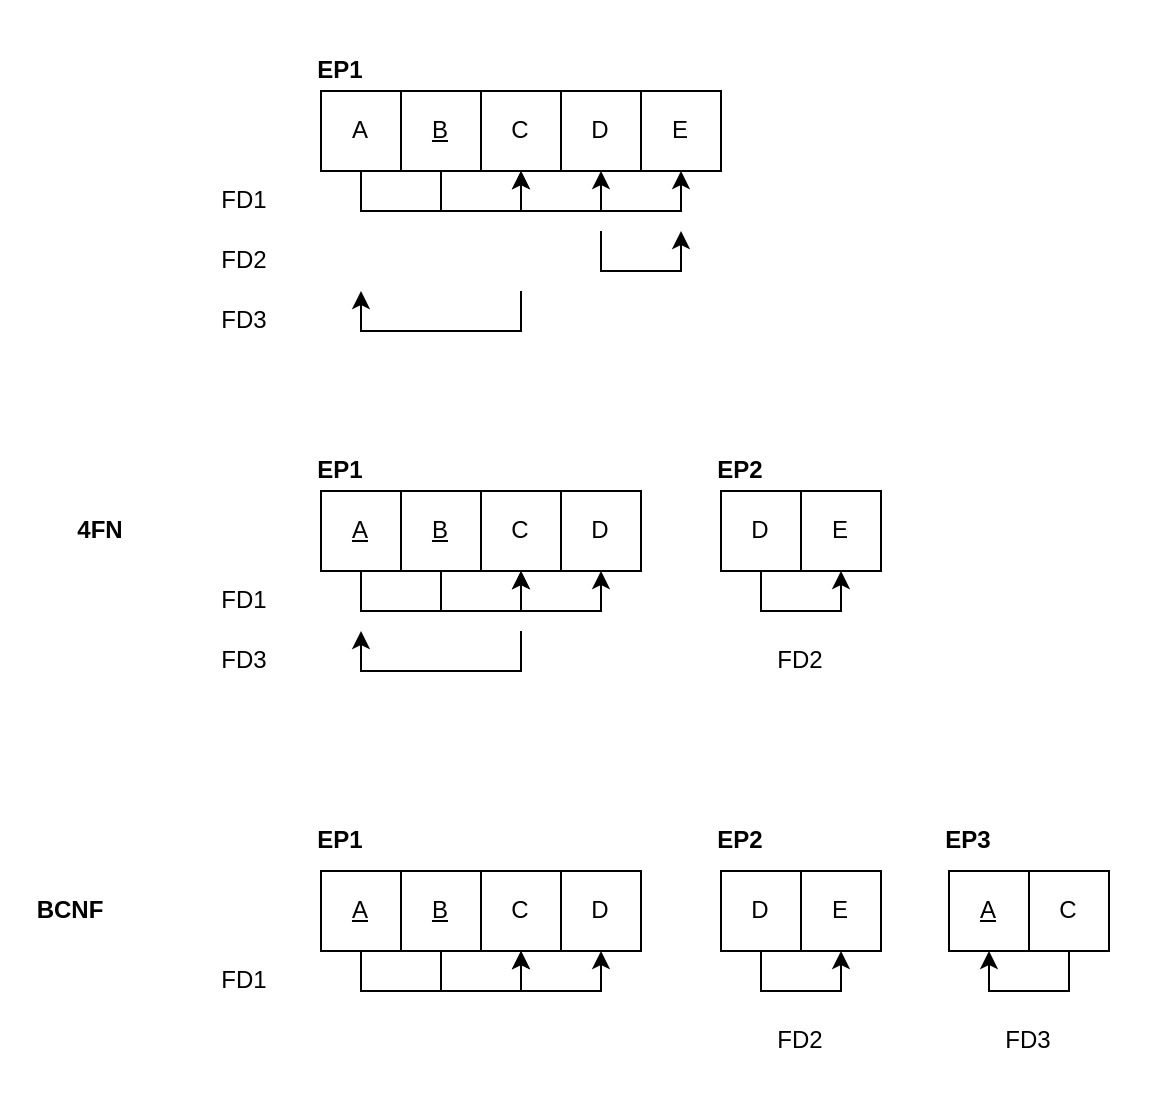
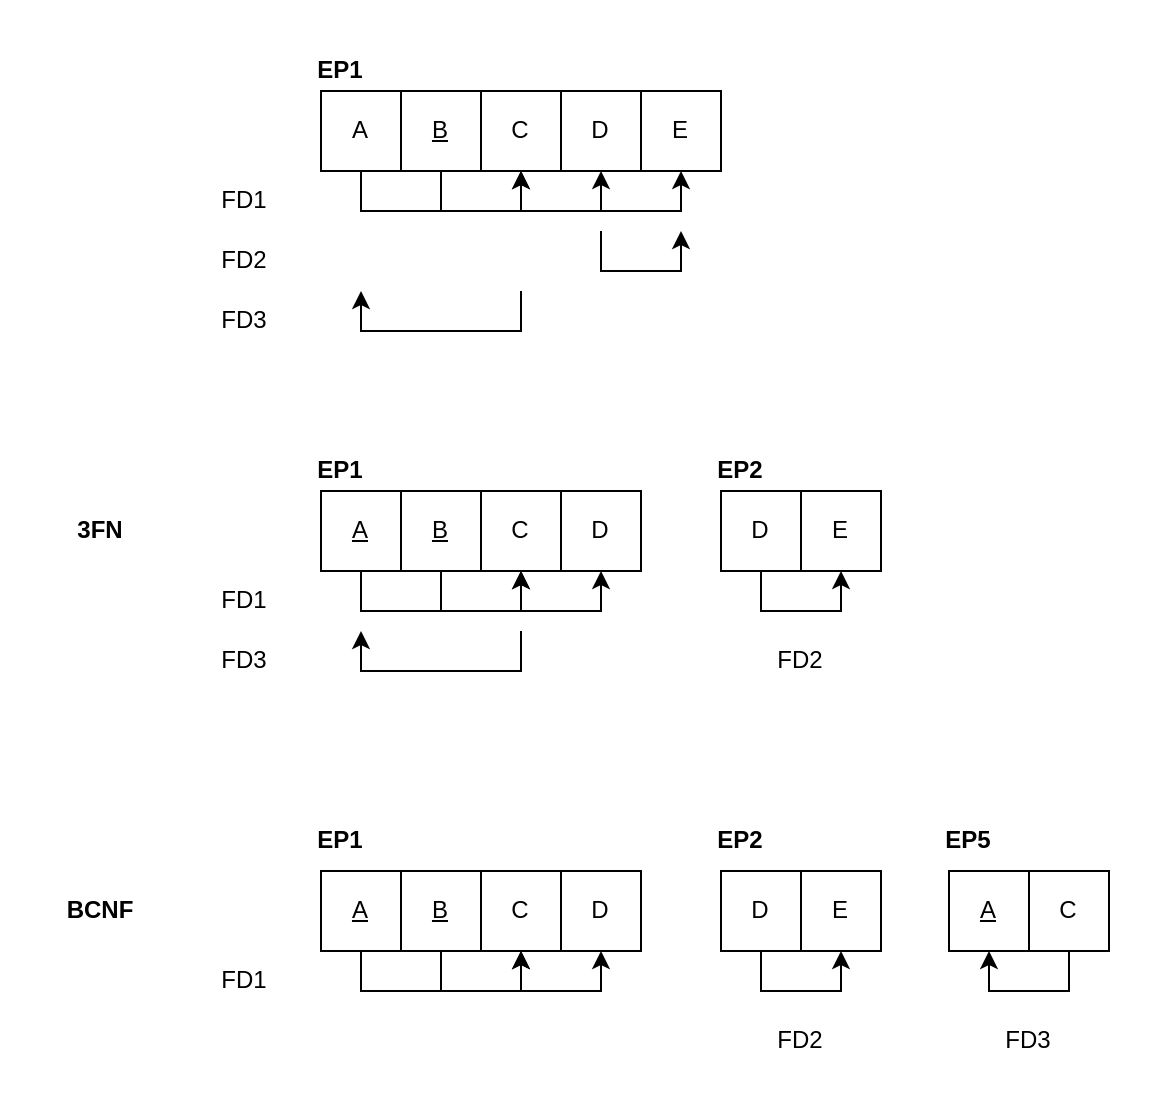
(101, 531) -> (101, 531)
(969, 841) -> (969, 841)
(71, 911) -> (101, 911)
